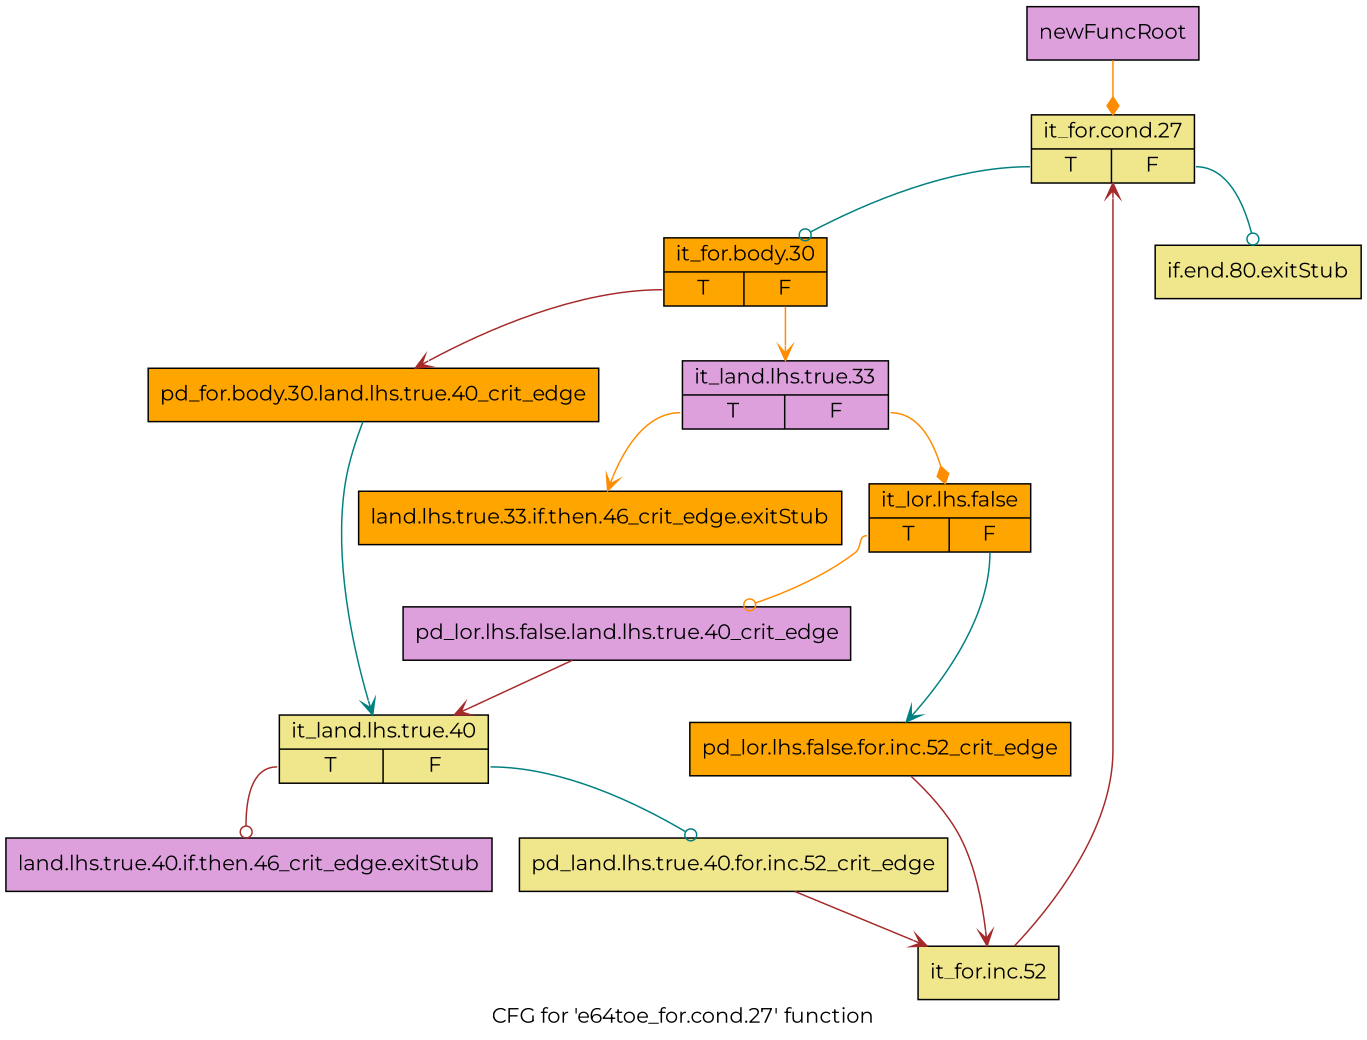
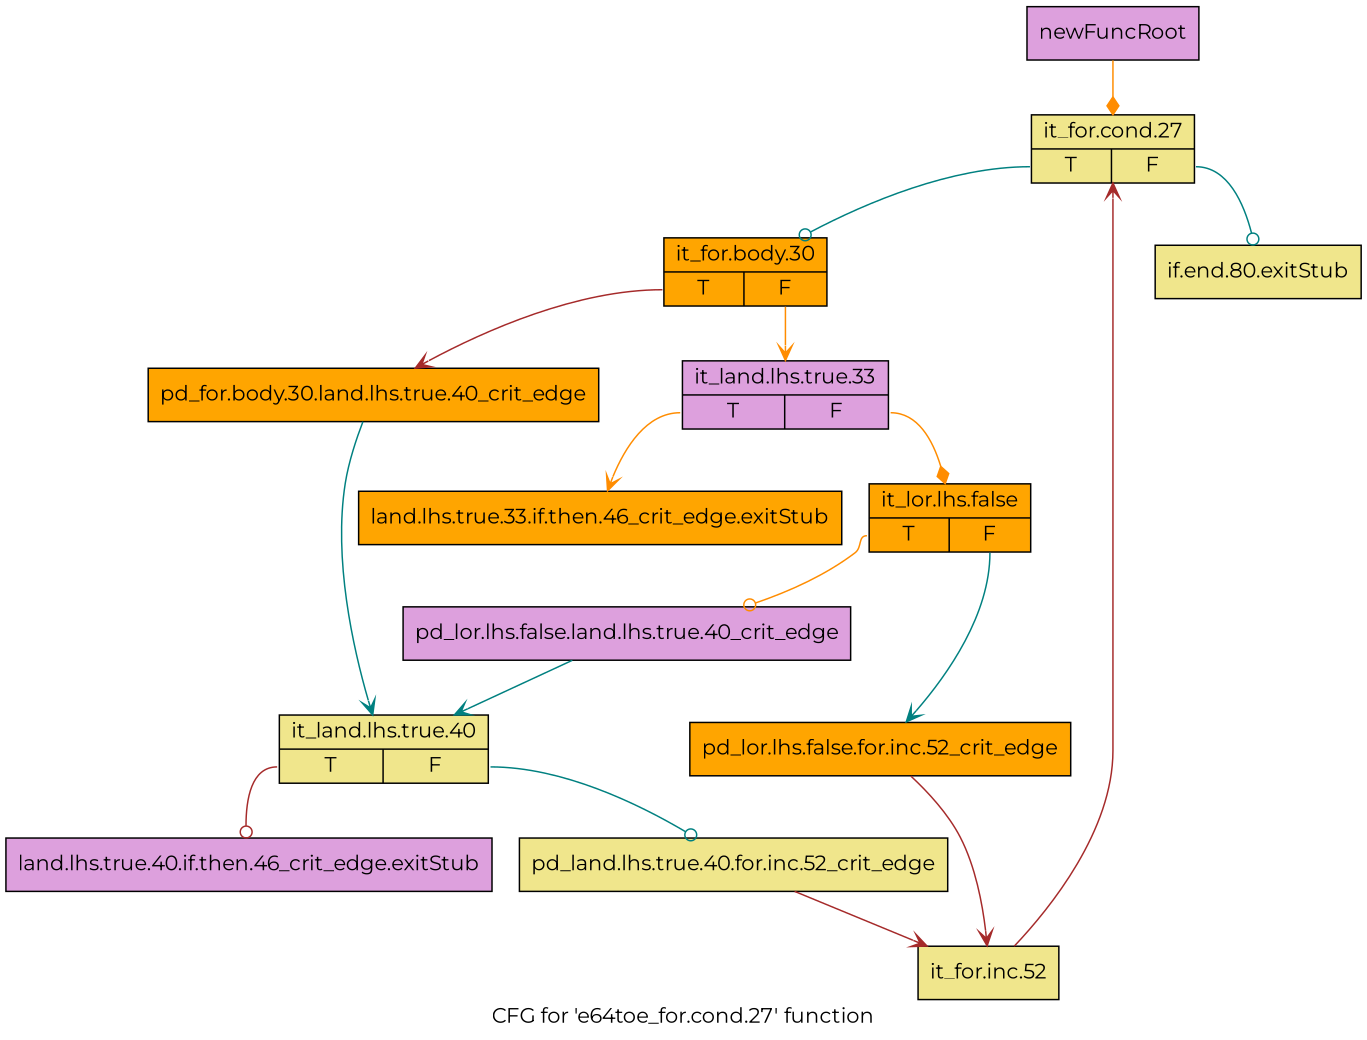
(520, 684) -> (520, 684)
